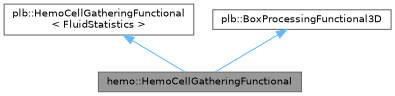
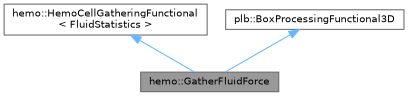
(99, 20) -> (106, 20)
(200, 82) -> (210, 82)
